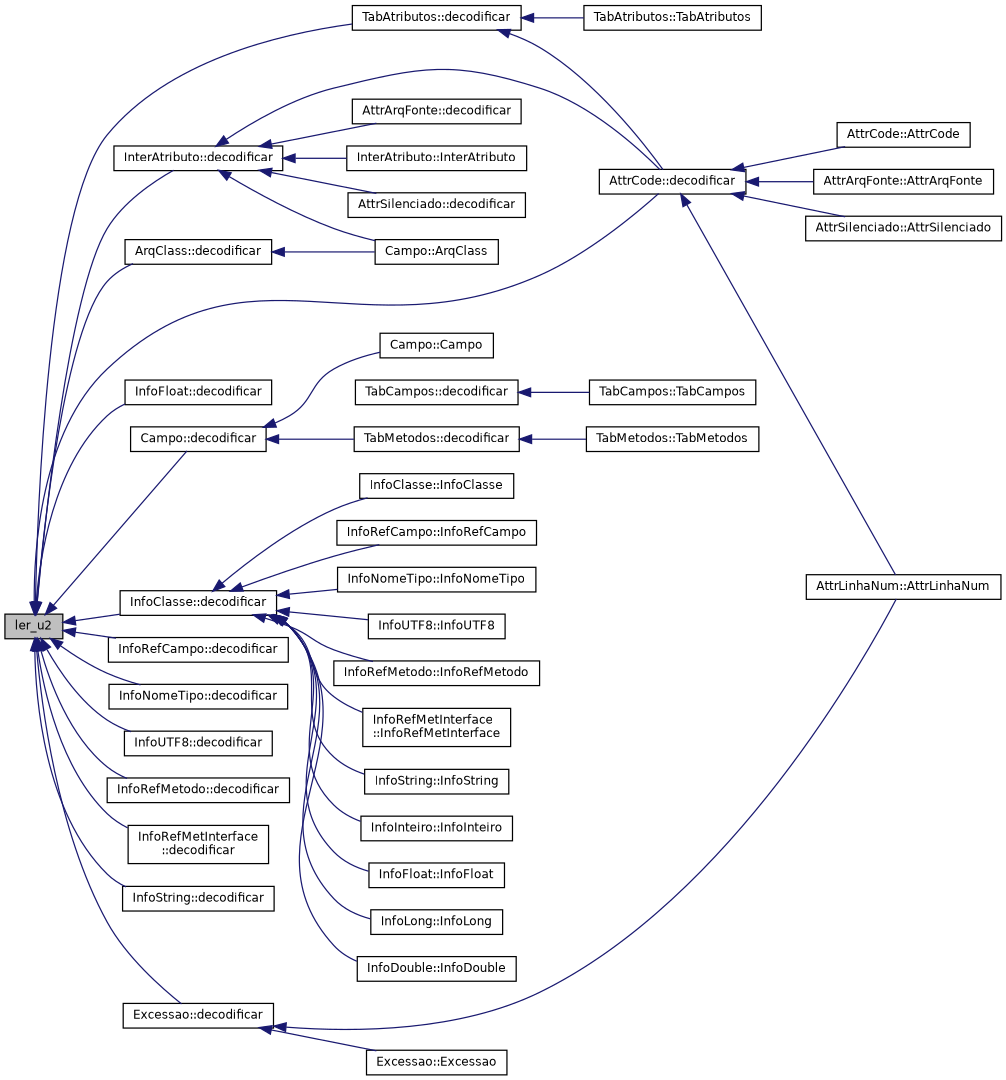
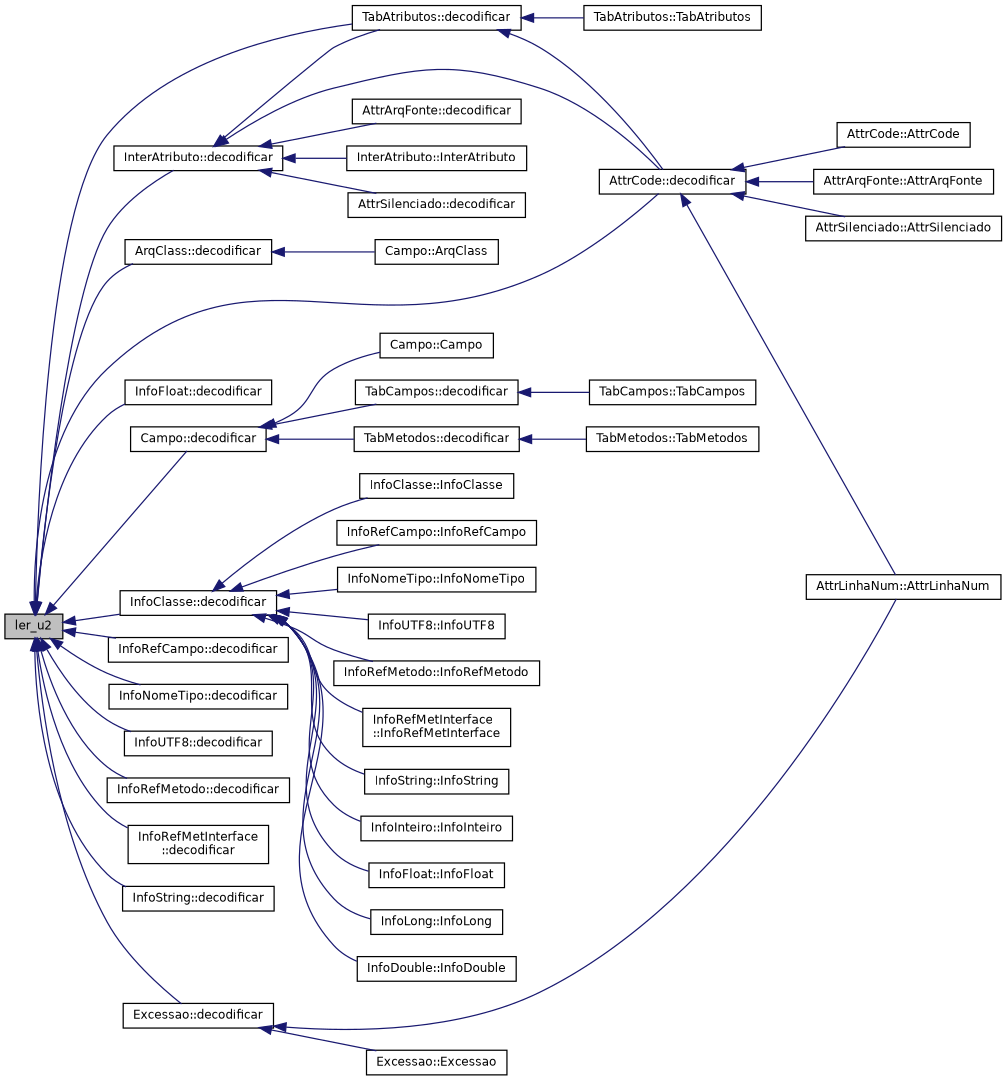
(300, 214) -> (297, 77)
none -> (324, 415)
